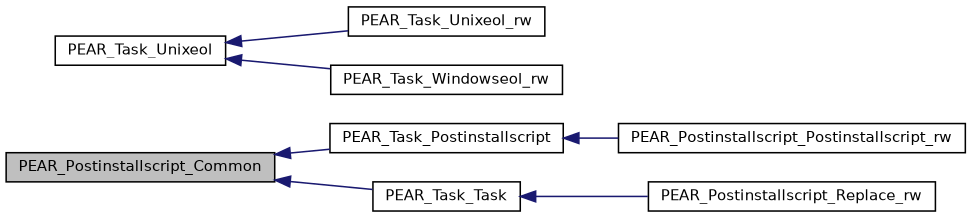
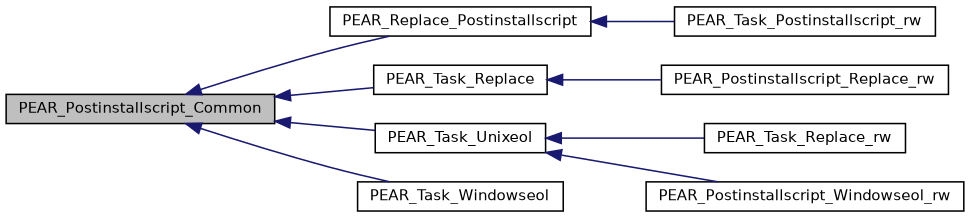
(447, 21) -> (805, 138)
(447, 80) -> (805, 196)
none -> (333, 127)
(447, 138) -> (460, 21)
(792, 138) -> (805, 21)
(447, 196) -> (460, 80)
none -> (460, 196)
